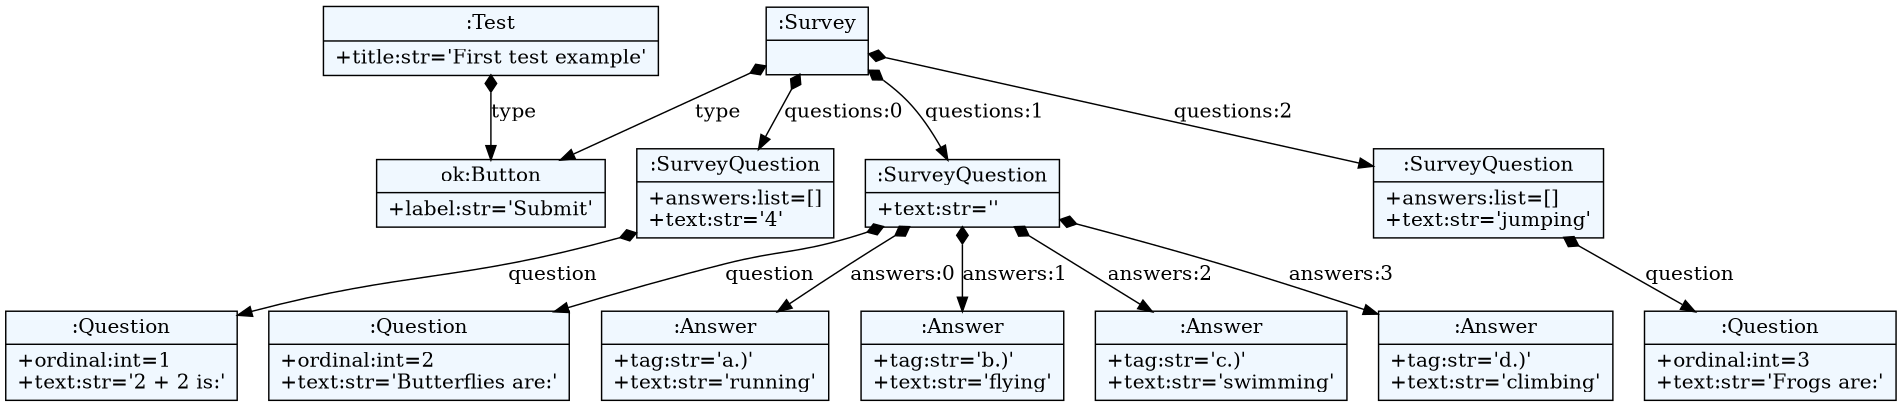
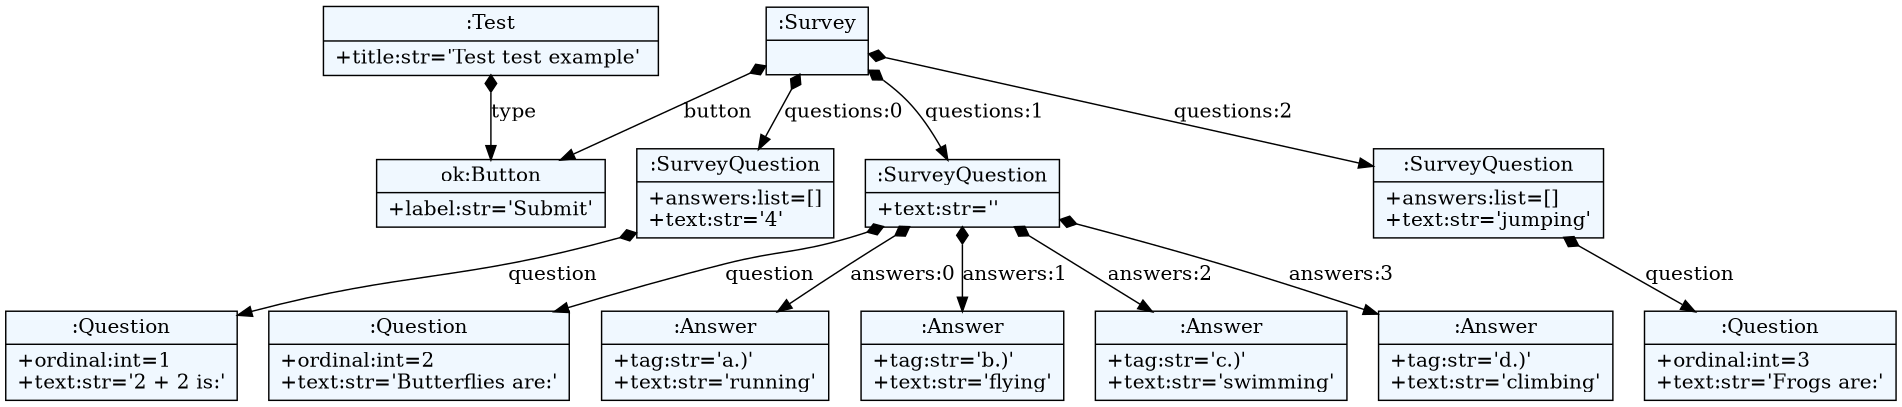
(491, 58) -> (488, 58)
(718, 112) -> (718, 112)
